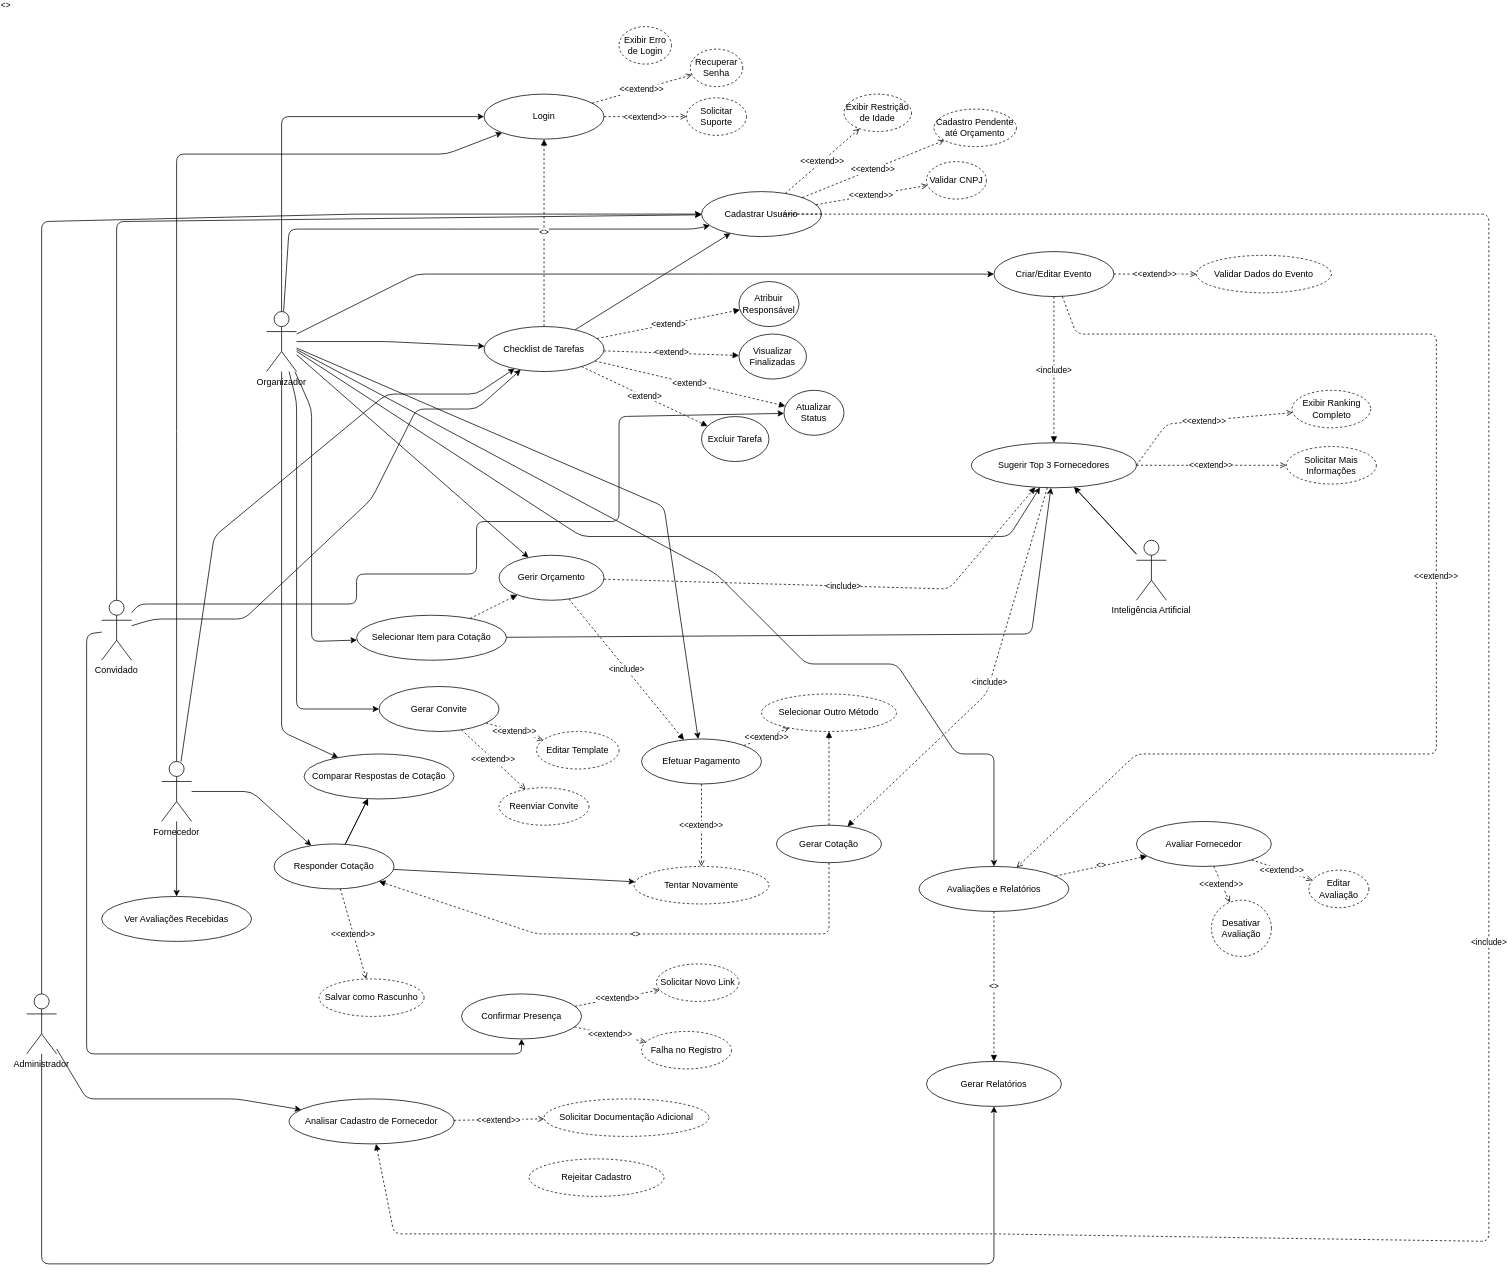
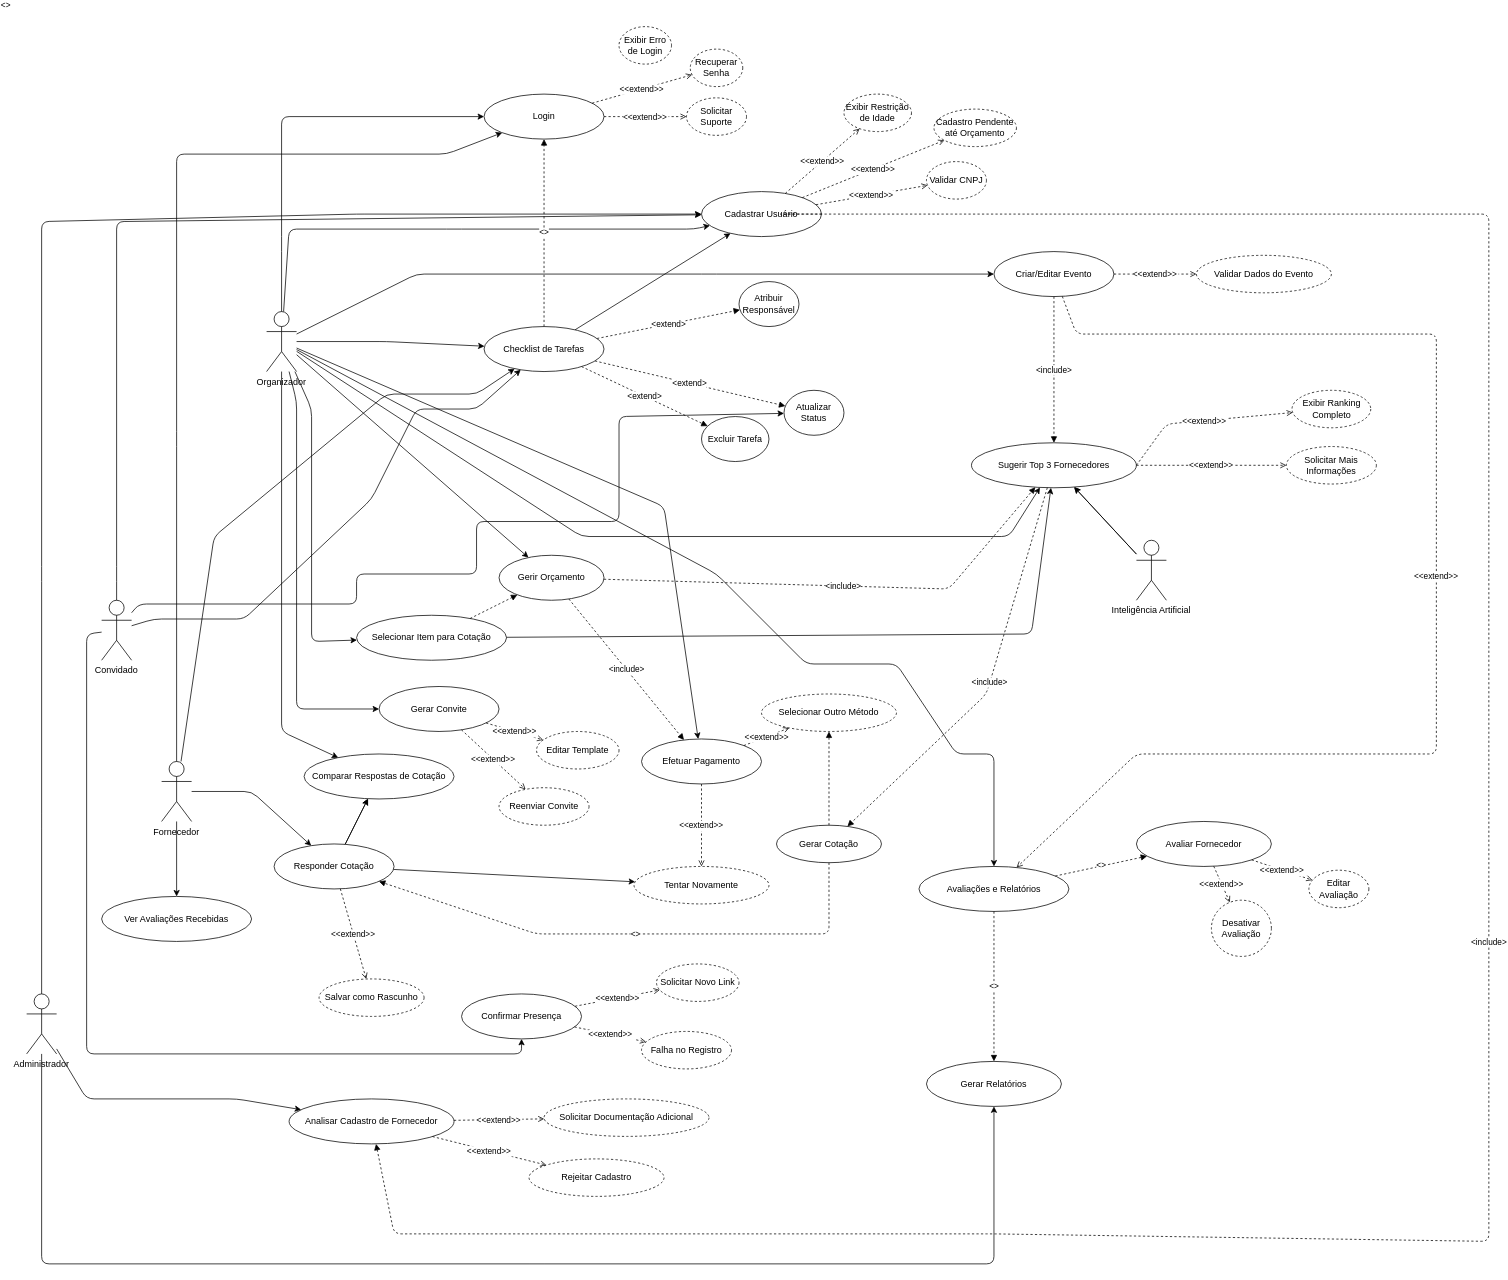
(667, 353) -> none
(773, 357) -> none
none -> (469, 1146)
